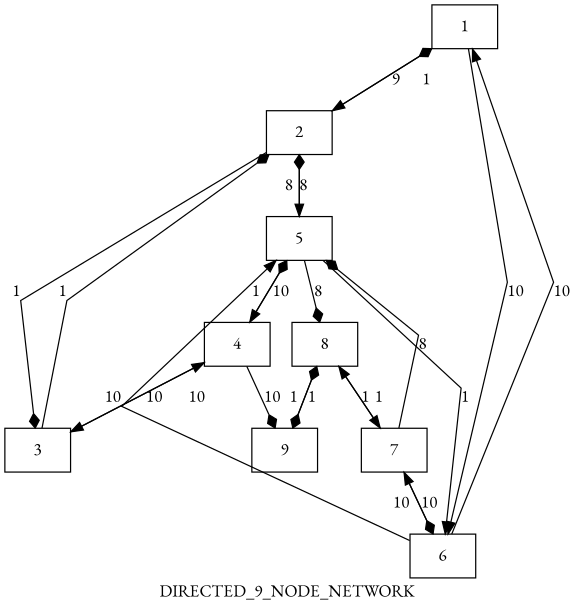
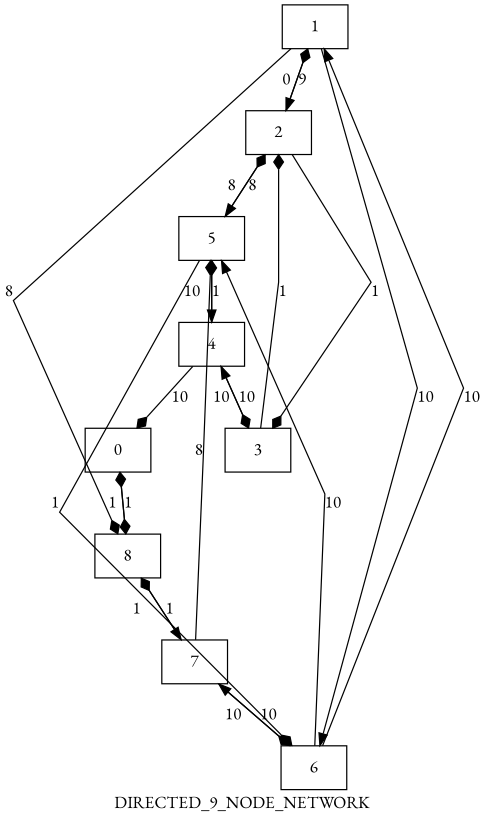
(426, 80) -> (287, 80)
(310, 284) -> (63, 255)
(442, 370) -> (69, 521)
(143, 394) -> (232, 390)
(363, 402) -> (165, 615)
(285, 450) -> (118, 450)
